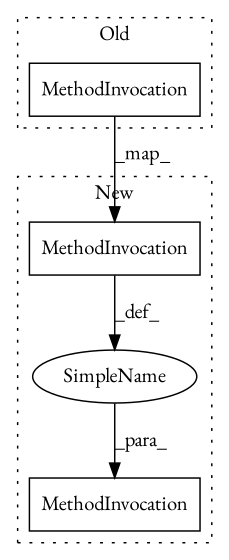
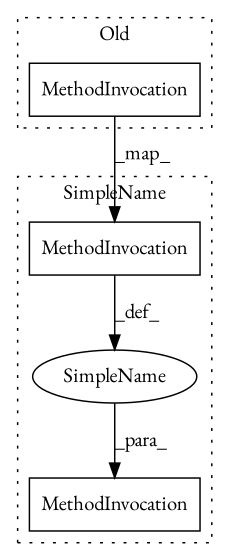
(115, 193) -> (115, 193)
